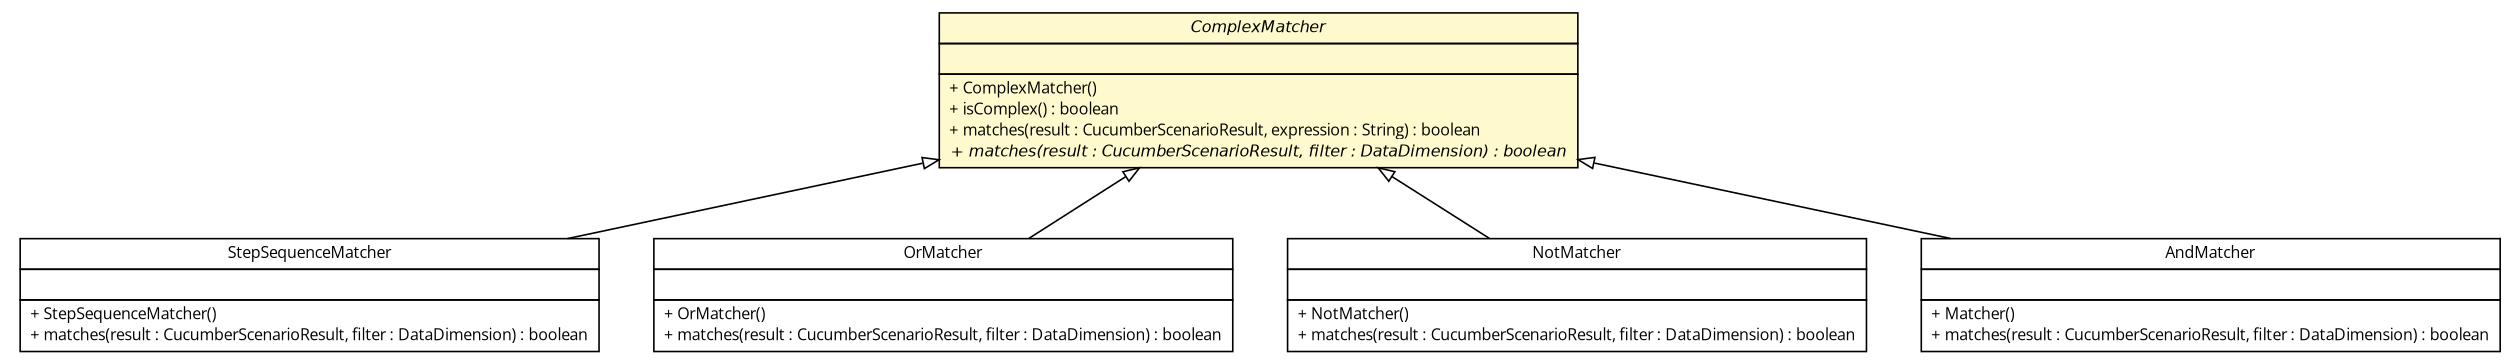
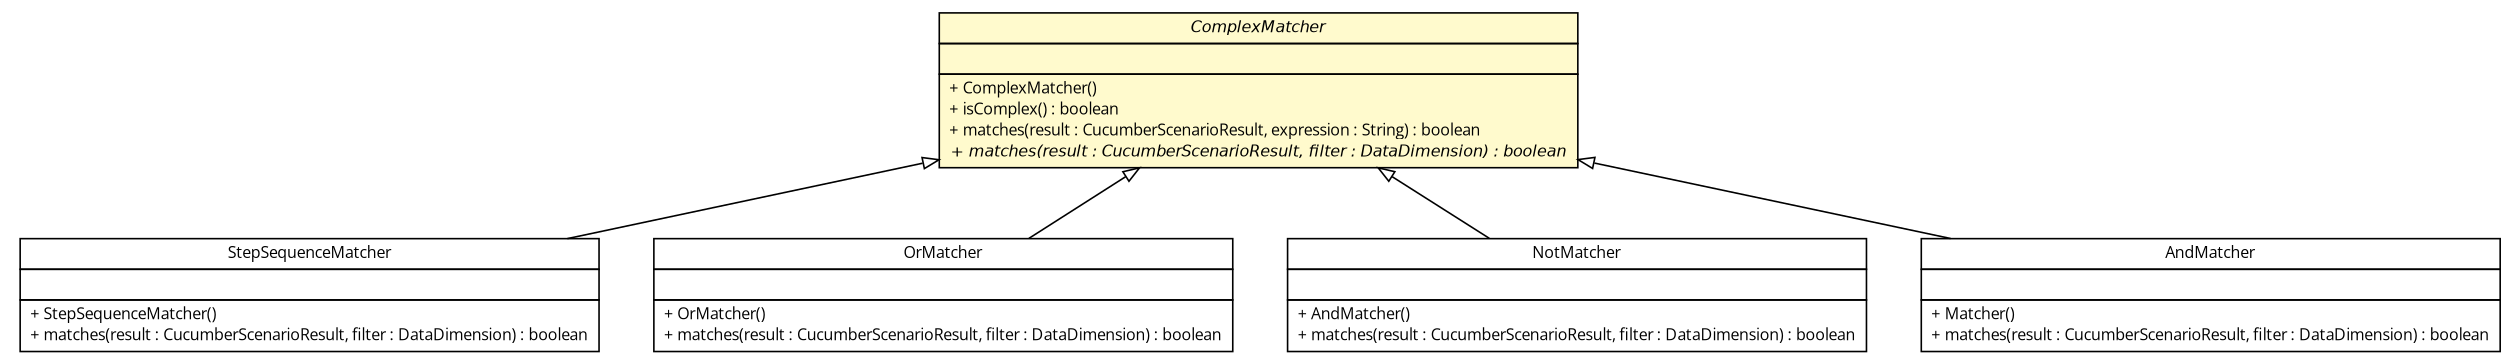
(1354, 314) -> (1354, 314)
